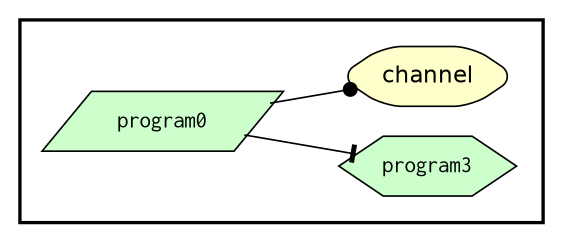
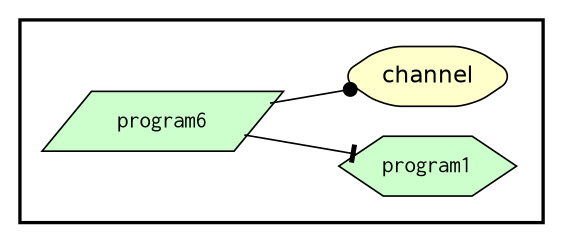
(163, 121) -> (163, 121)
(428, 166) -> (428, 166)
